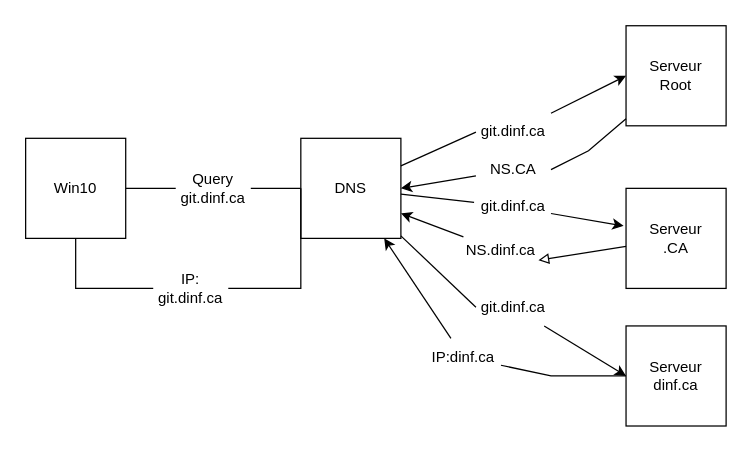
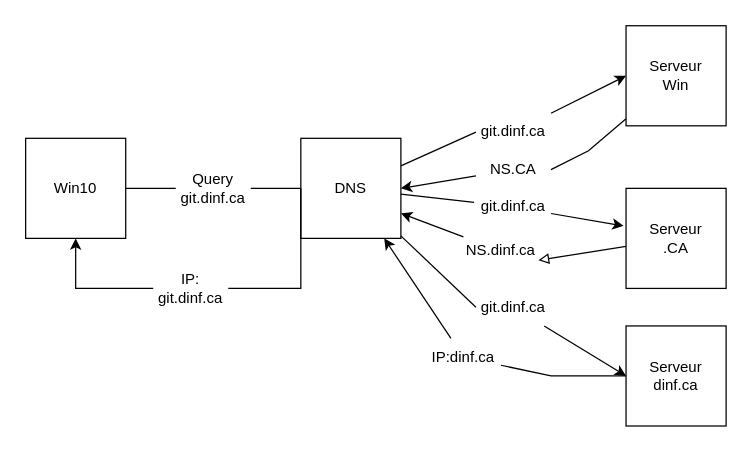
(676, 76) -> (676, 76)
(76, 245) -> (76, 248)
